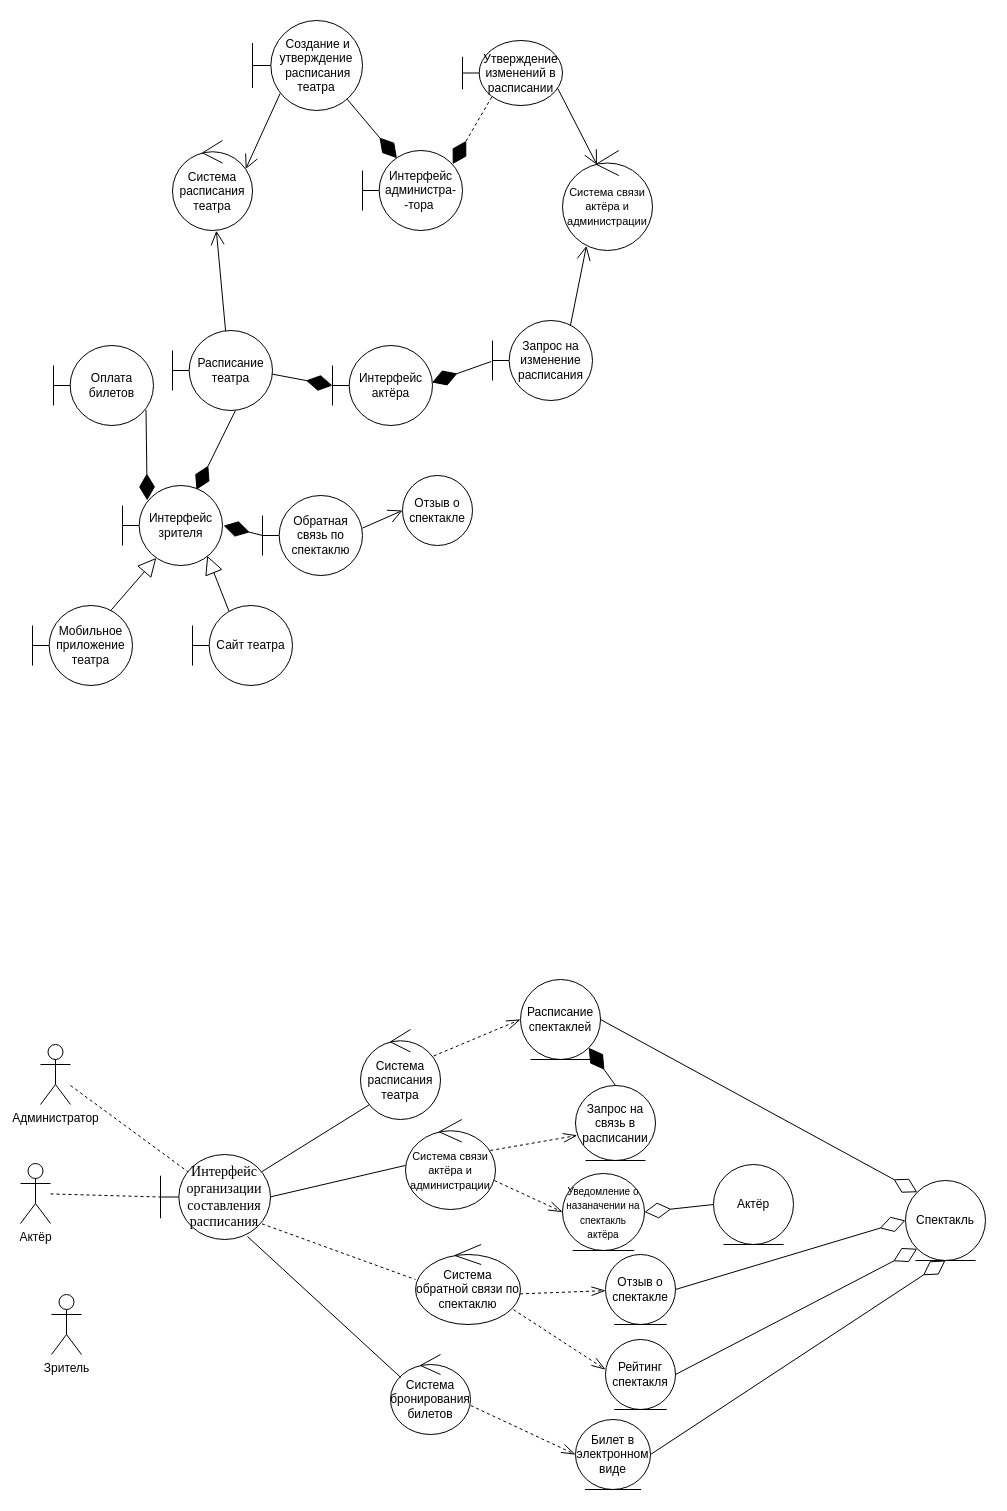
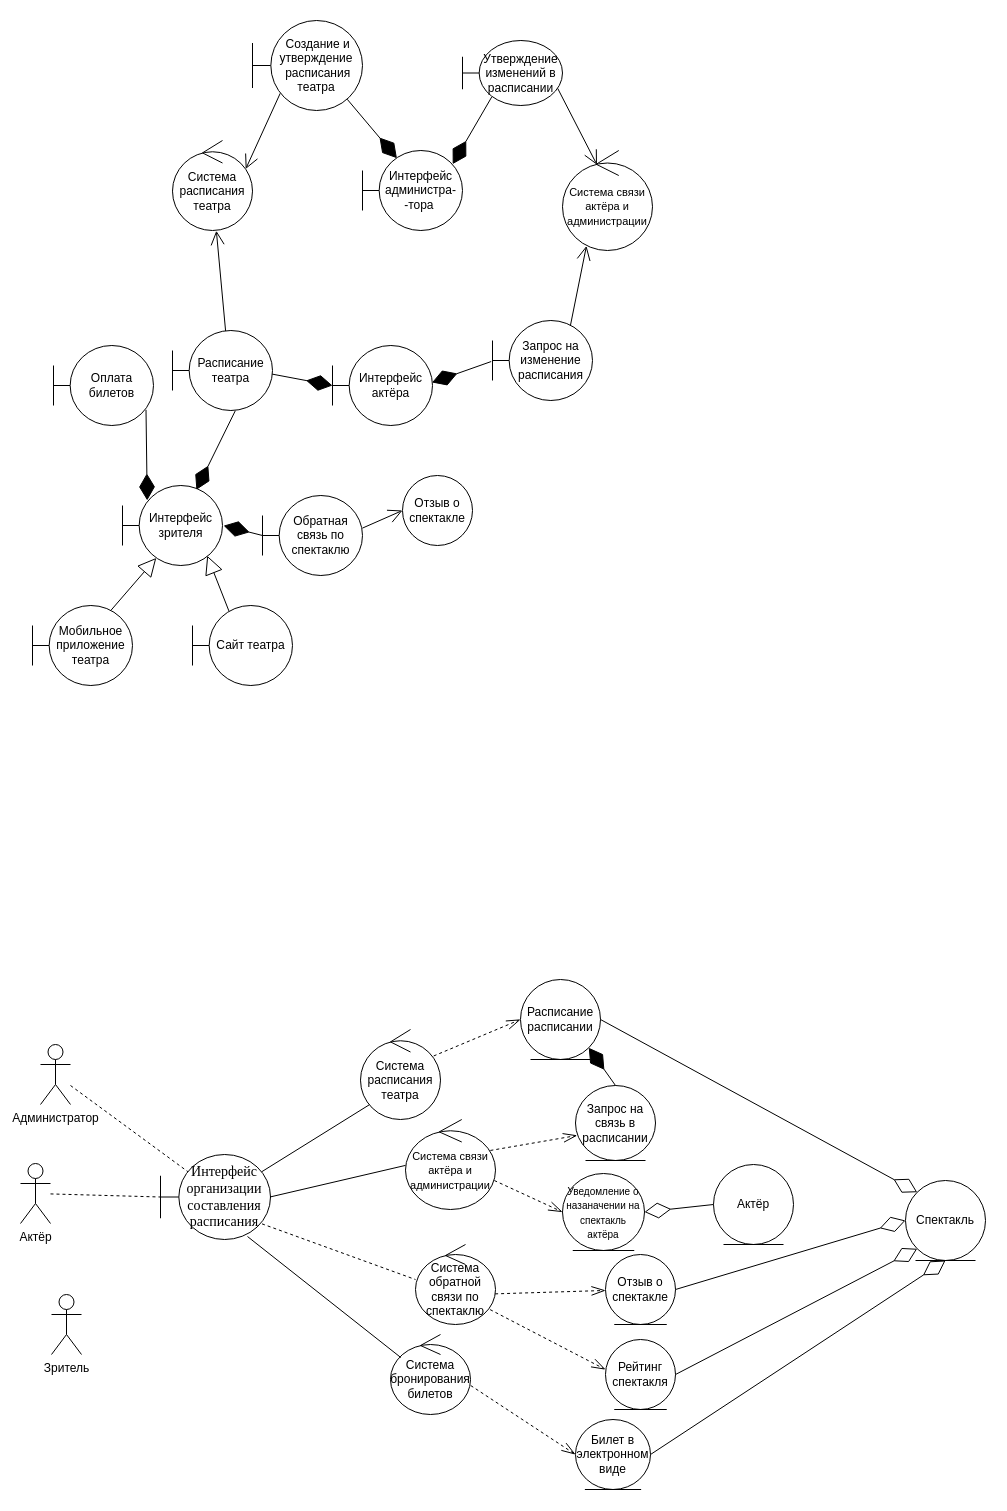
(479, 119) -> (479, 119)
(561, 1020) -> (561, 1020)
(468, 1285) -> (456, 1285)
(431, 1395) -> (431, 1375)
